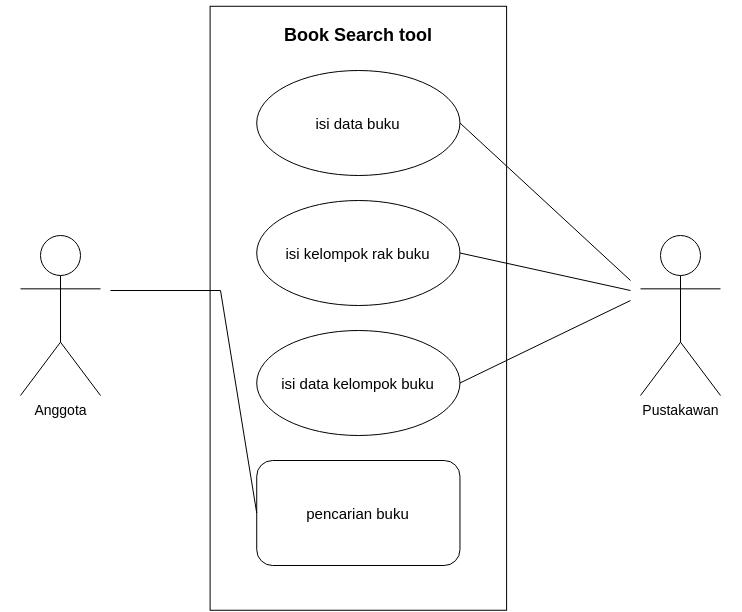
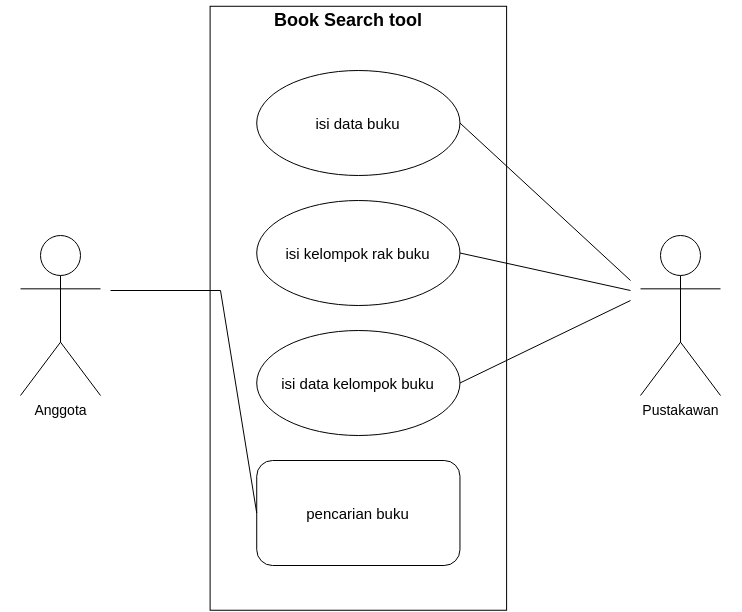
(358, 36) -> (348, 21)
